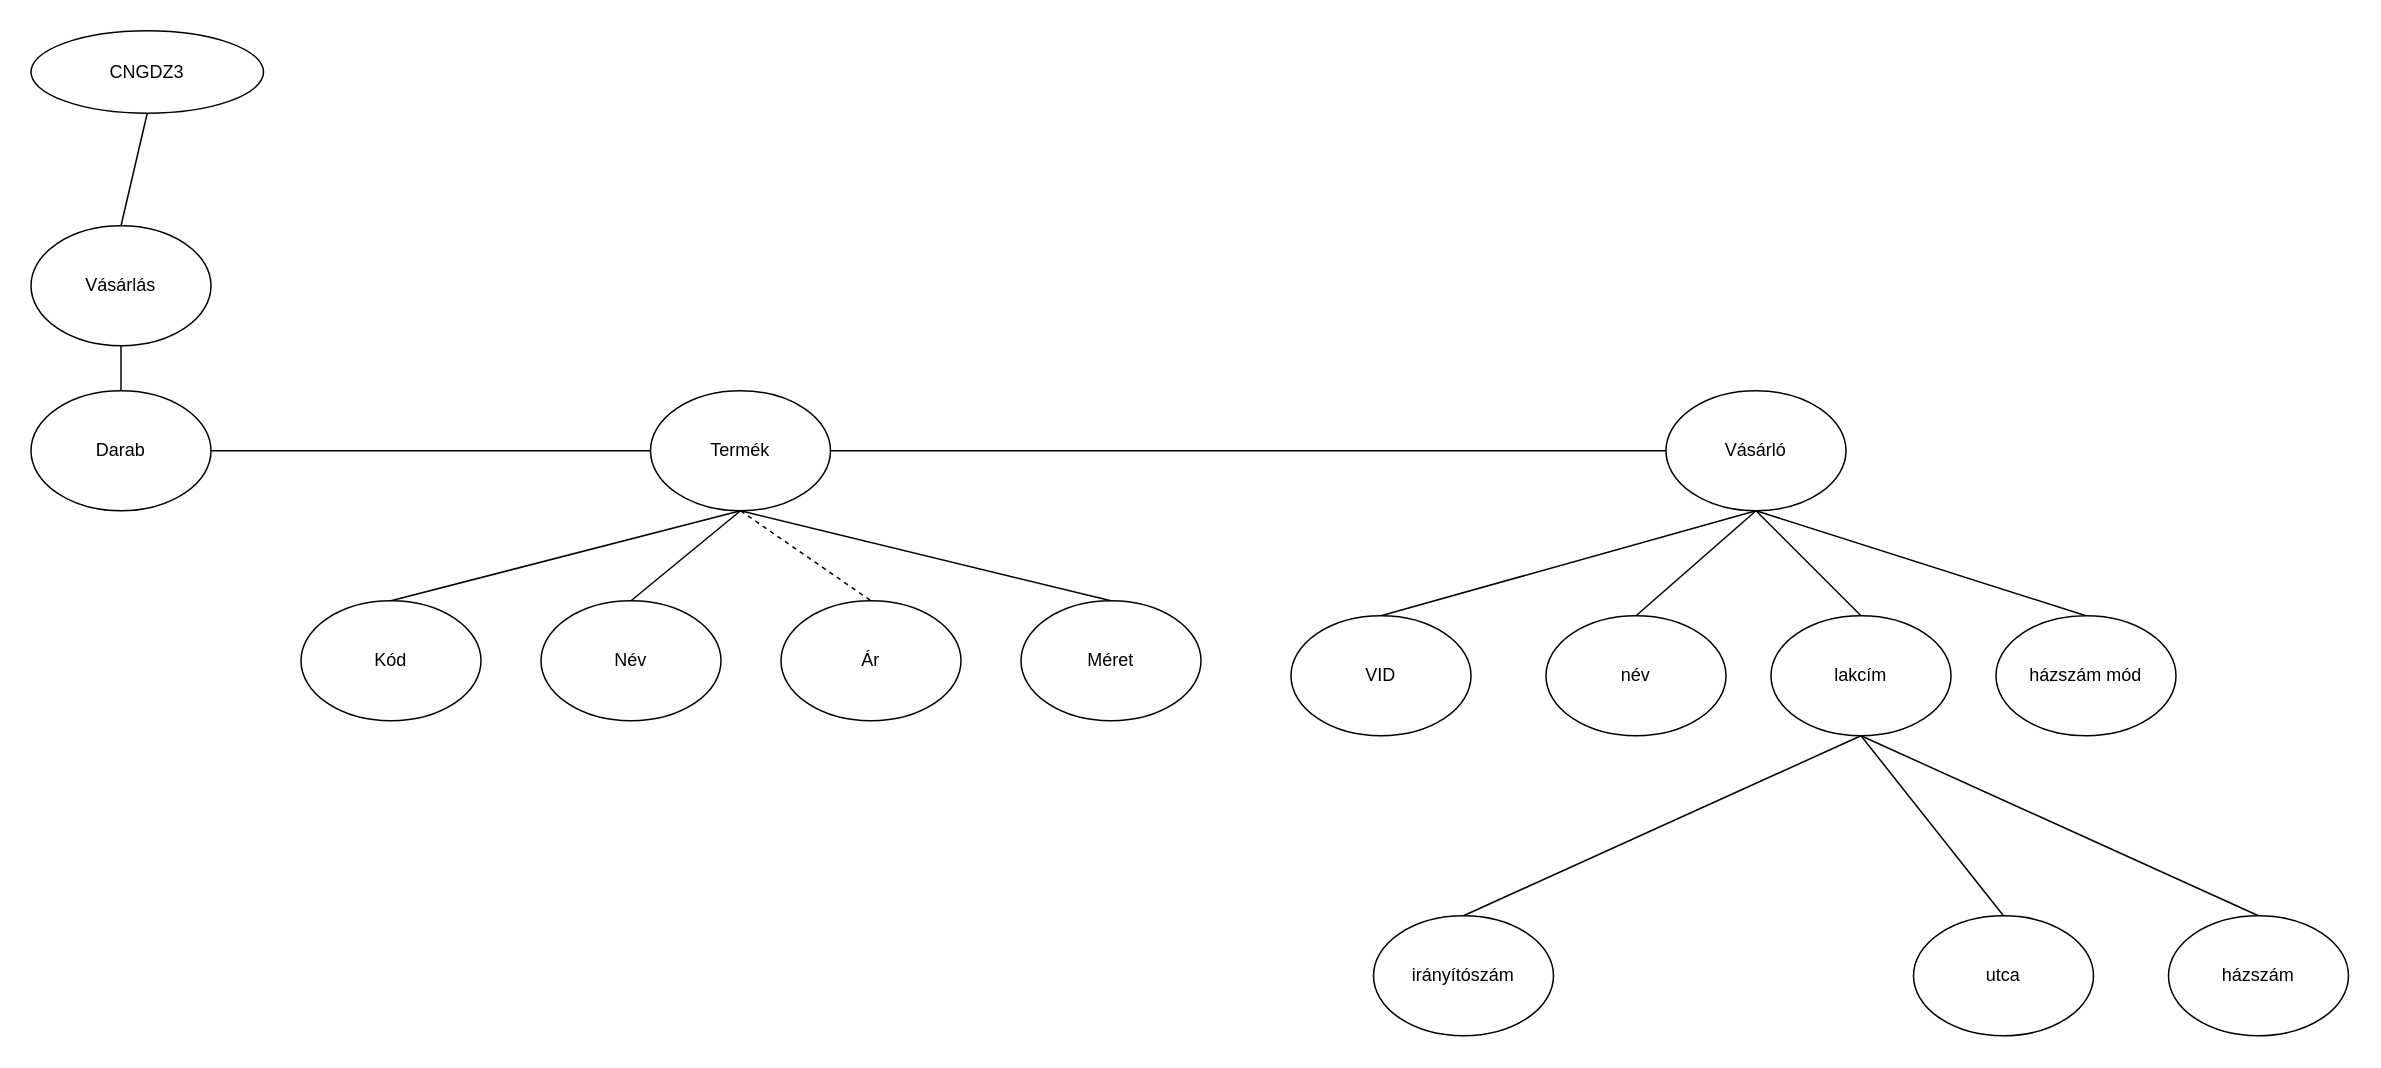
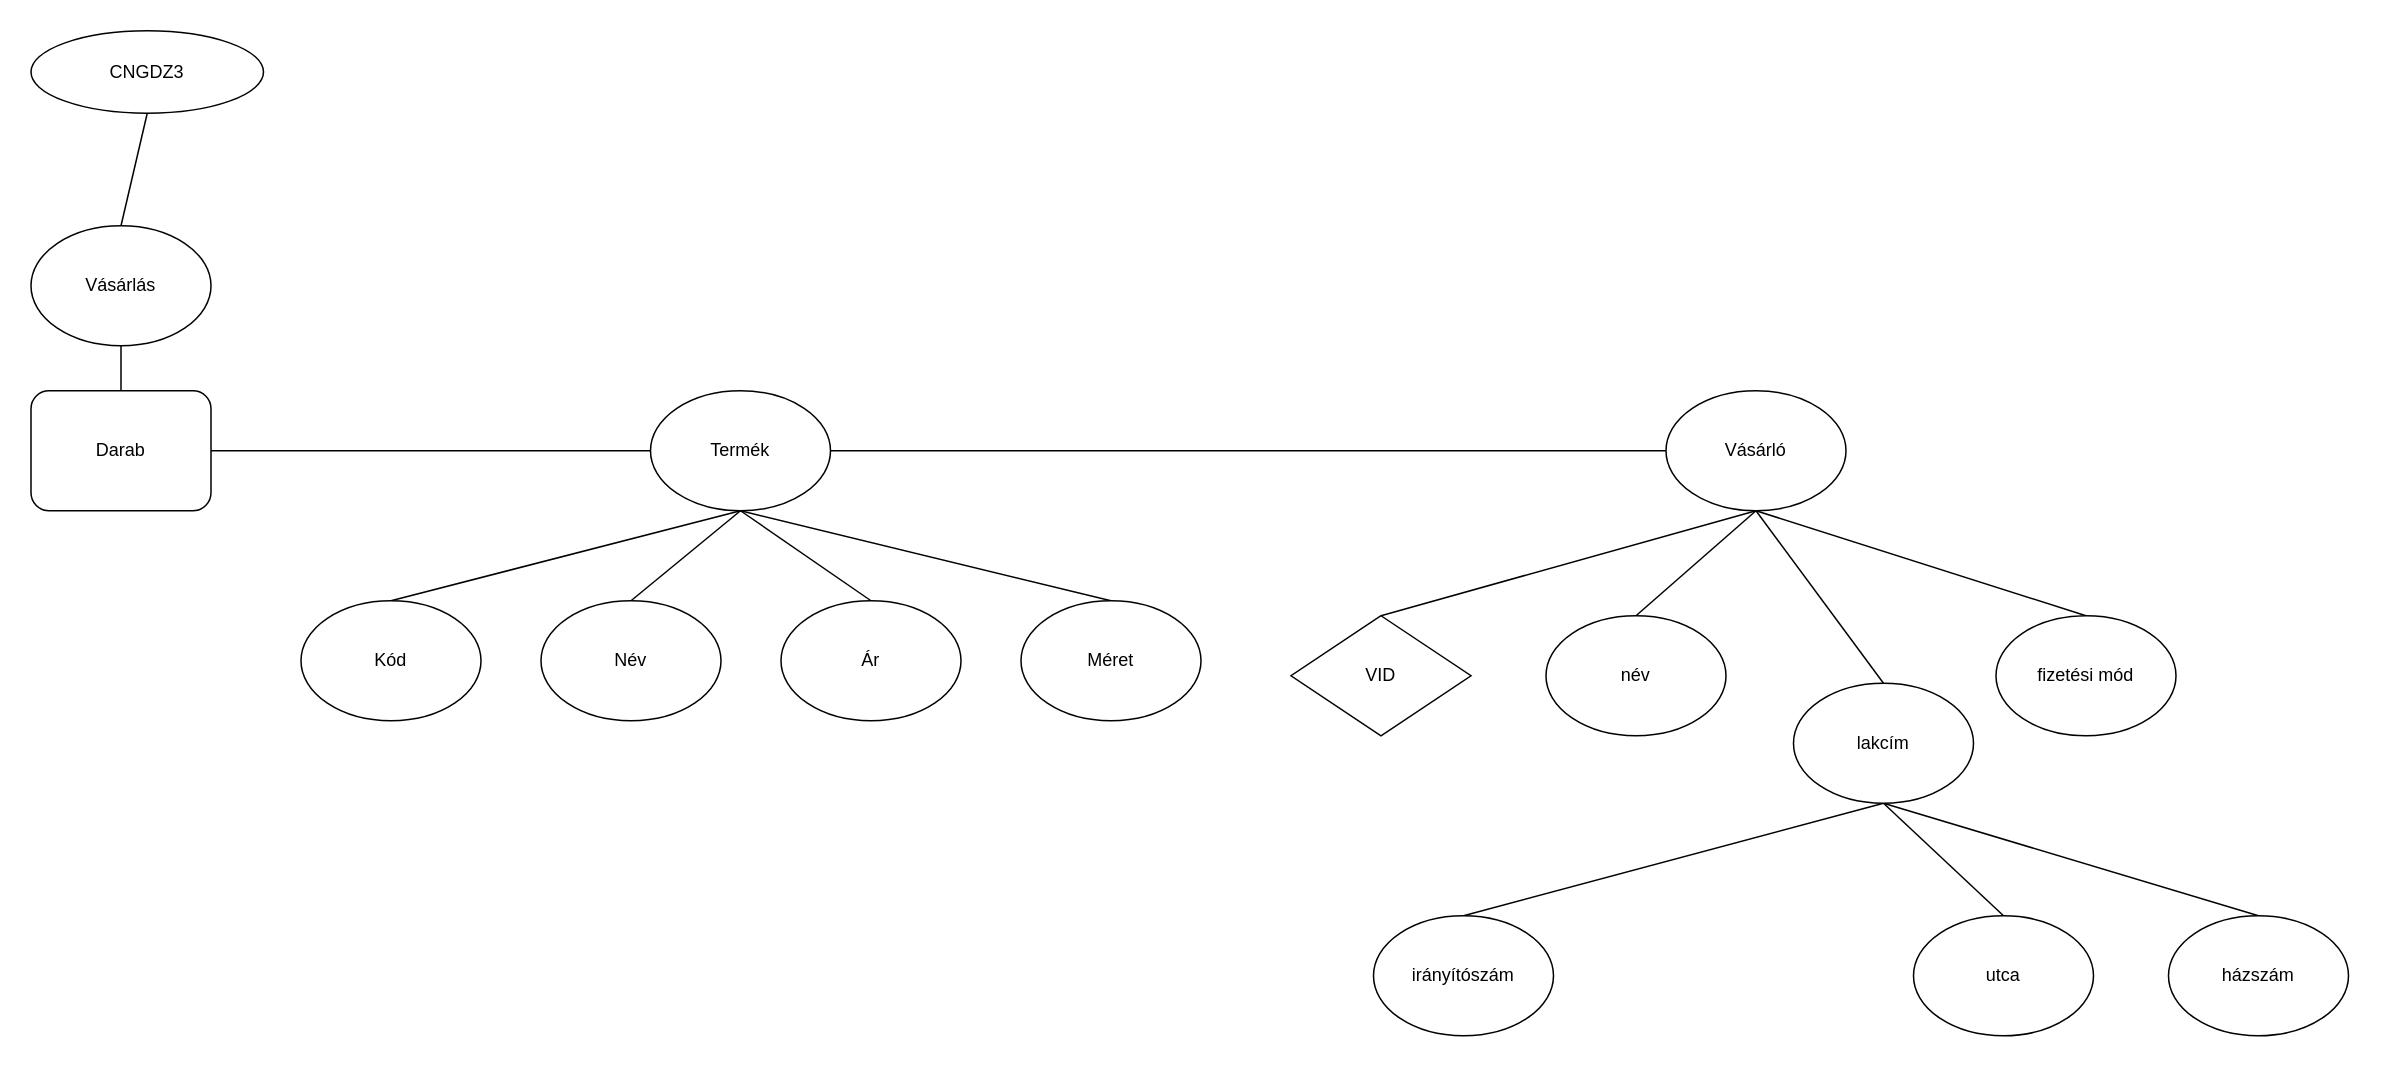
(121, 451) -> (121, 451)
(806, 556) -> (806, 556)
(1381, 676) -> (1381, 676)
(1861, 676) -> (1883, 743)
(2086, 676) -> (2086, 676)
